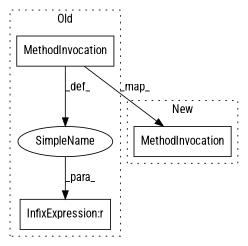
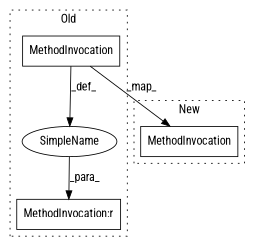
(65, 214) -> (69, 214)
